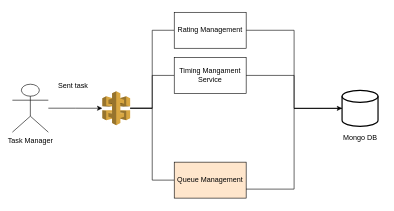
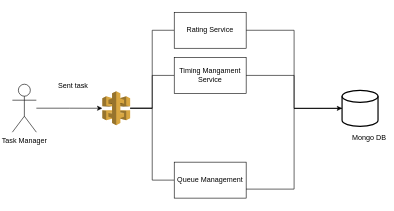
(210, 30) -> (210, 30)
(30, 108) -> (24, 108)
(360, 138) -> (369, 138)
(210, 180) -> (210, 180)
